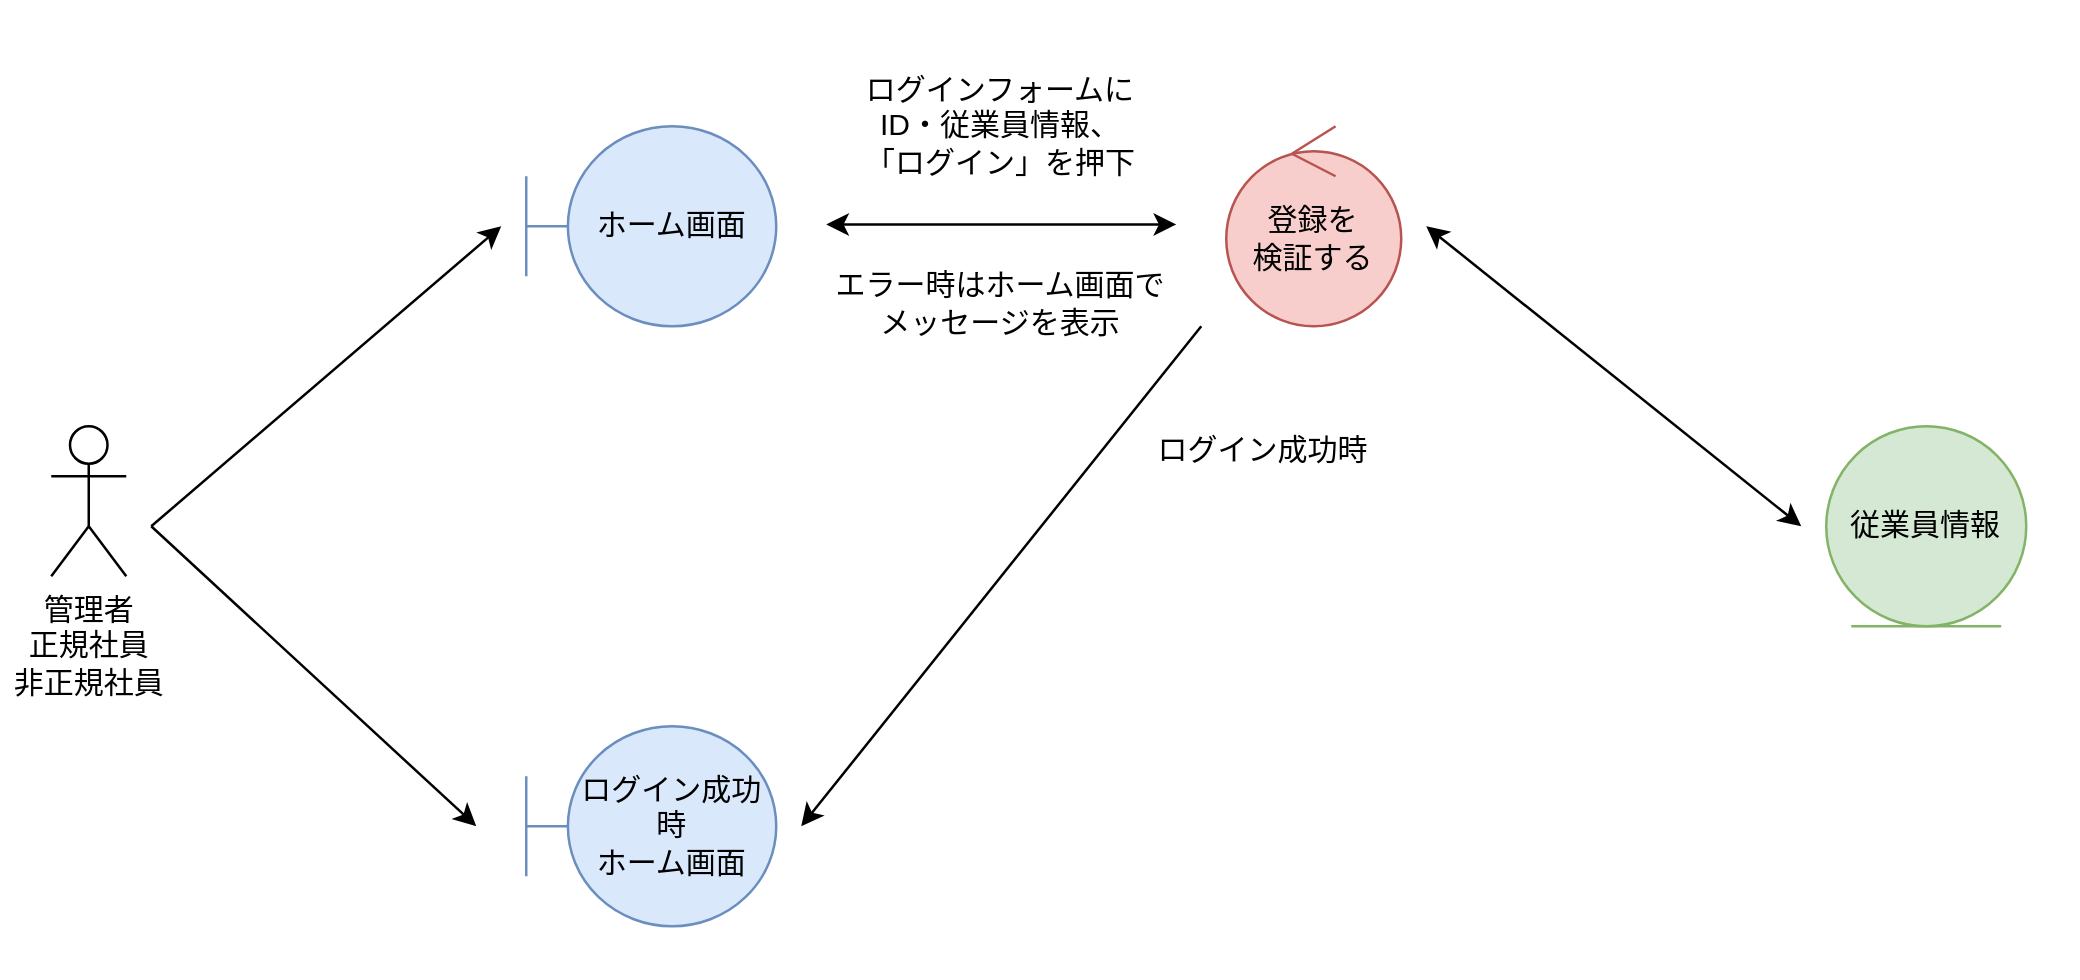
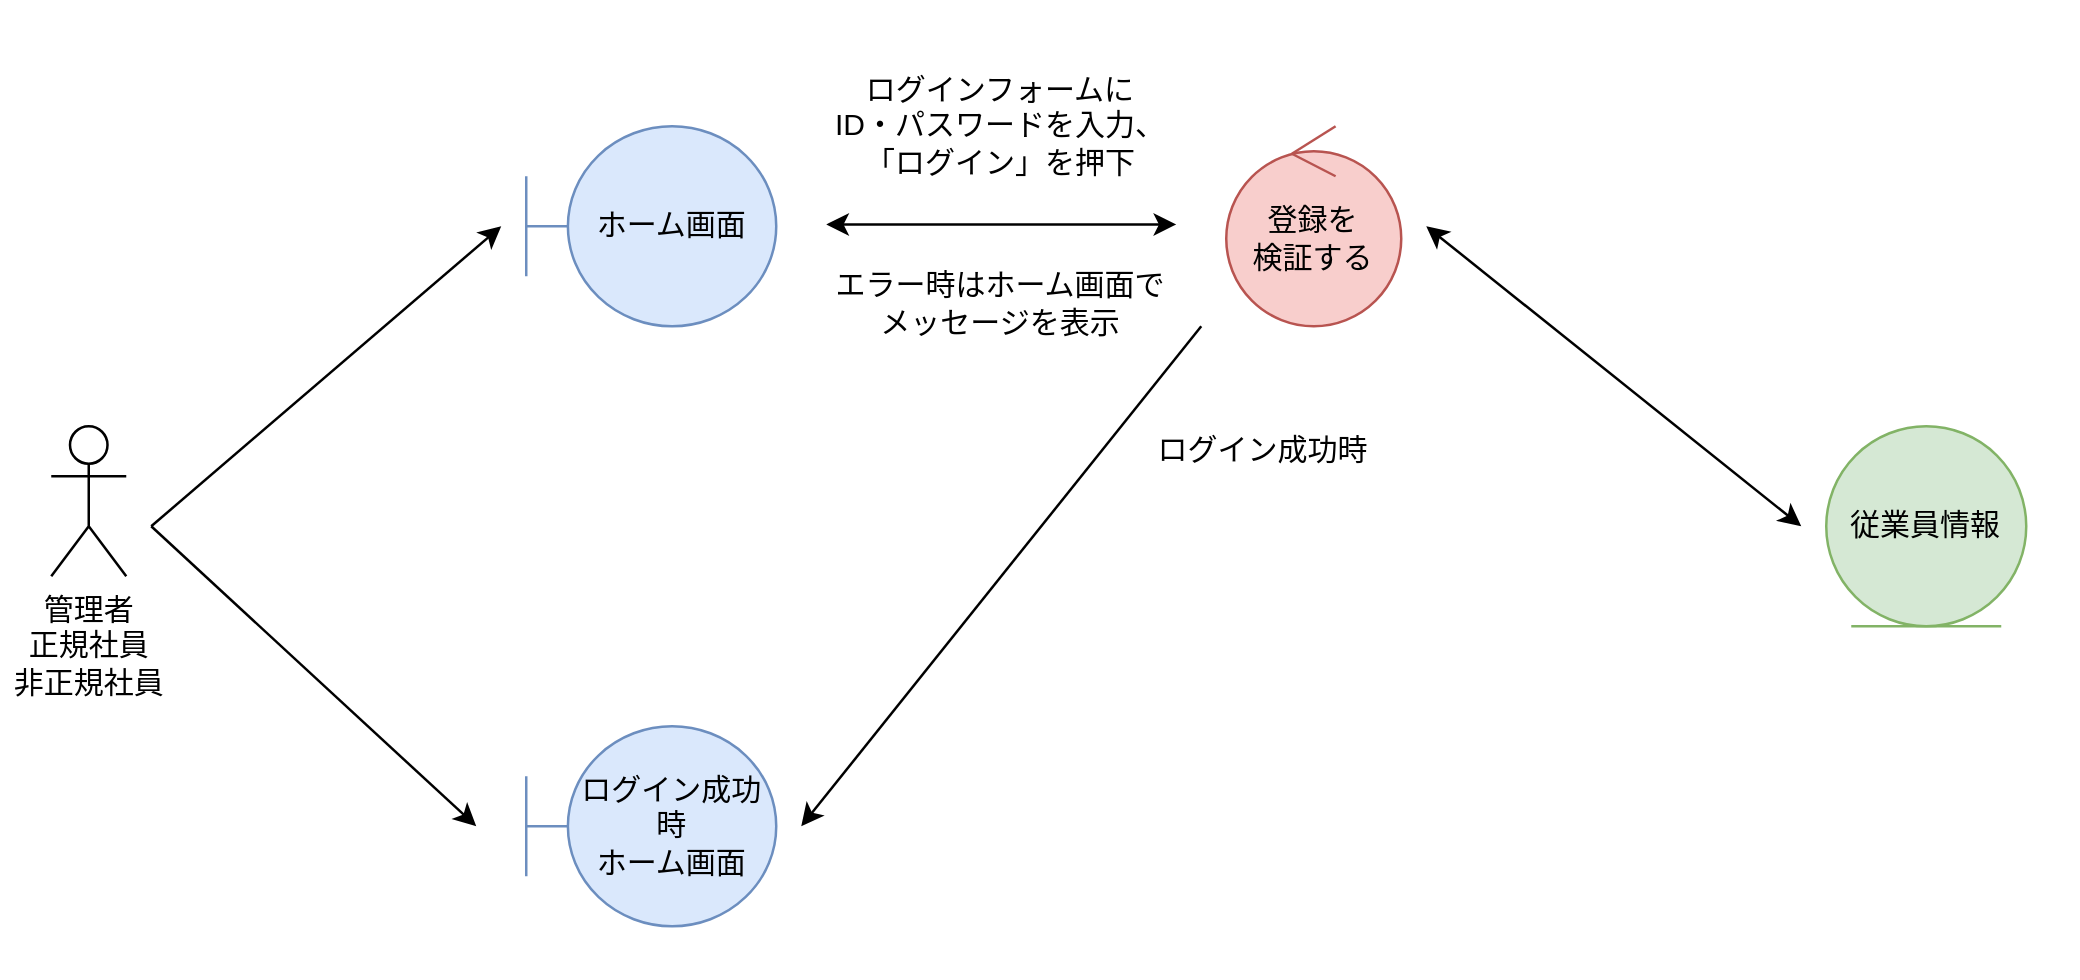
(1001, 126) -> (1001, 126)
